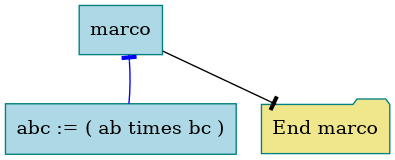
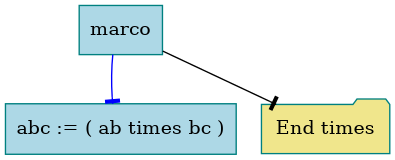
(130, 83) -> (112, 76)
(326, 129) -> (326, 129)
